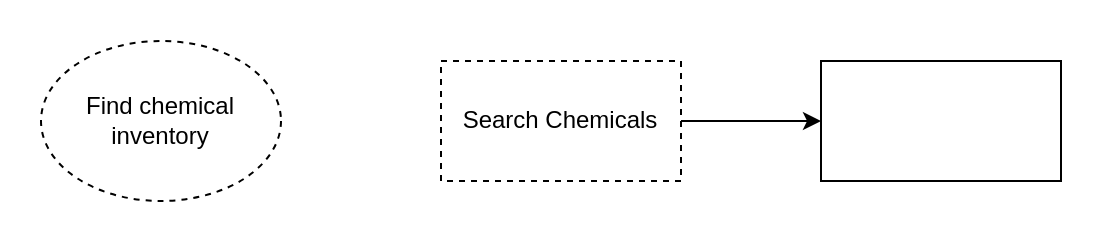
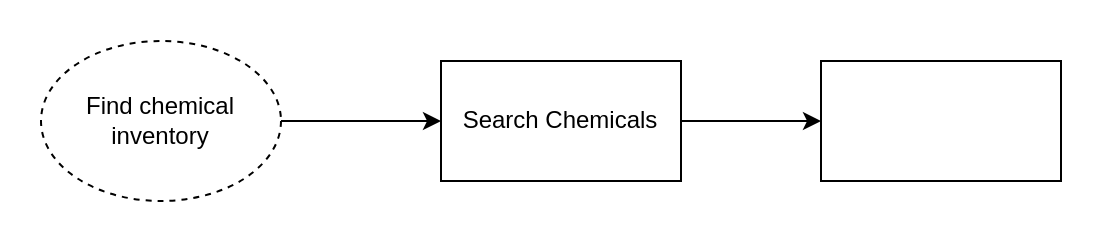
none -> (354, 121)
(561, 121) -> (561, 121)
